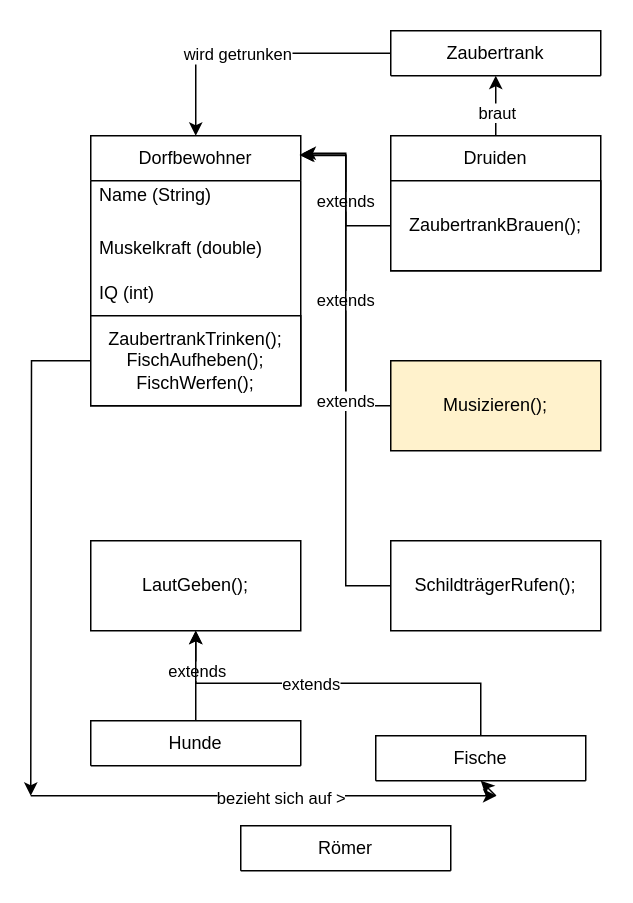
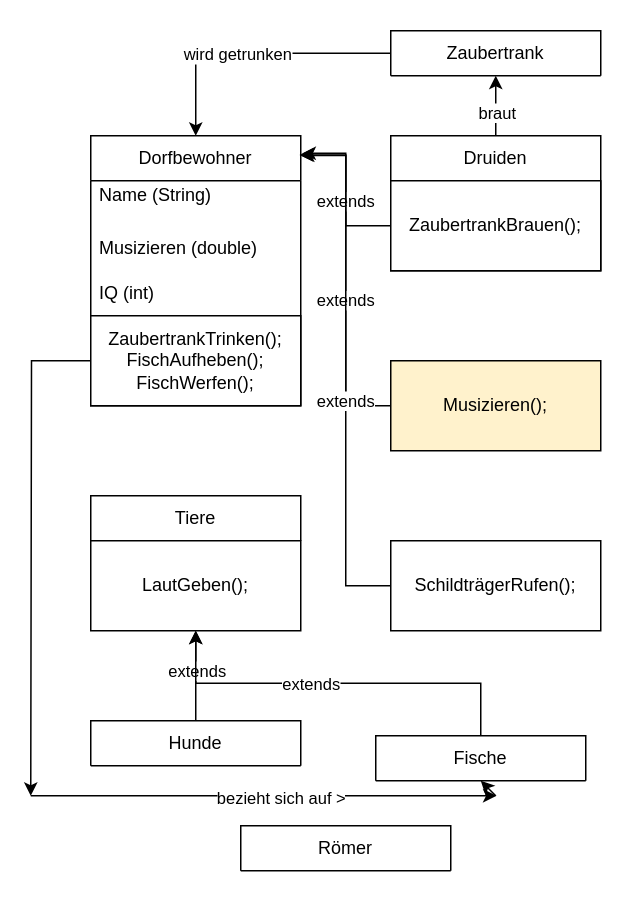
(194, 248) -> (186, 248)
none -> (196, 518)
